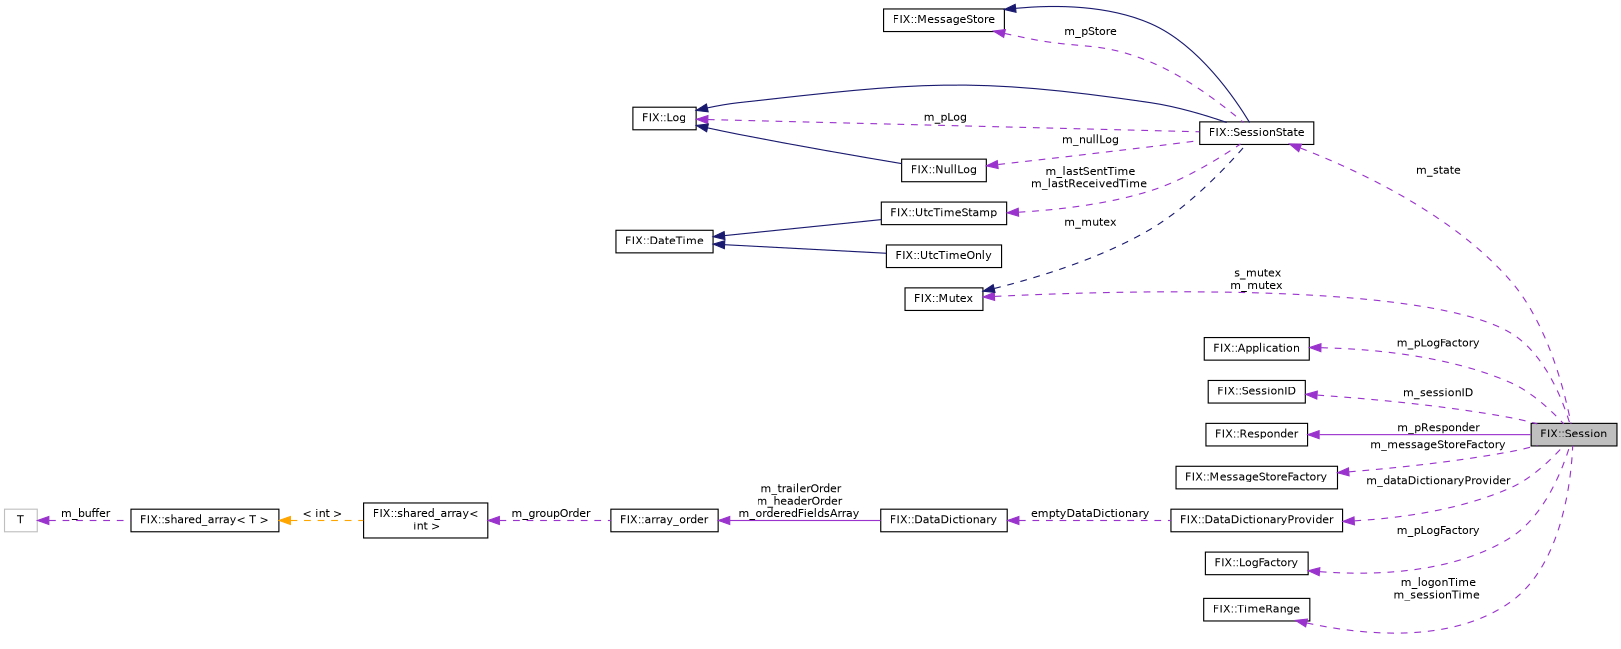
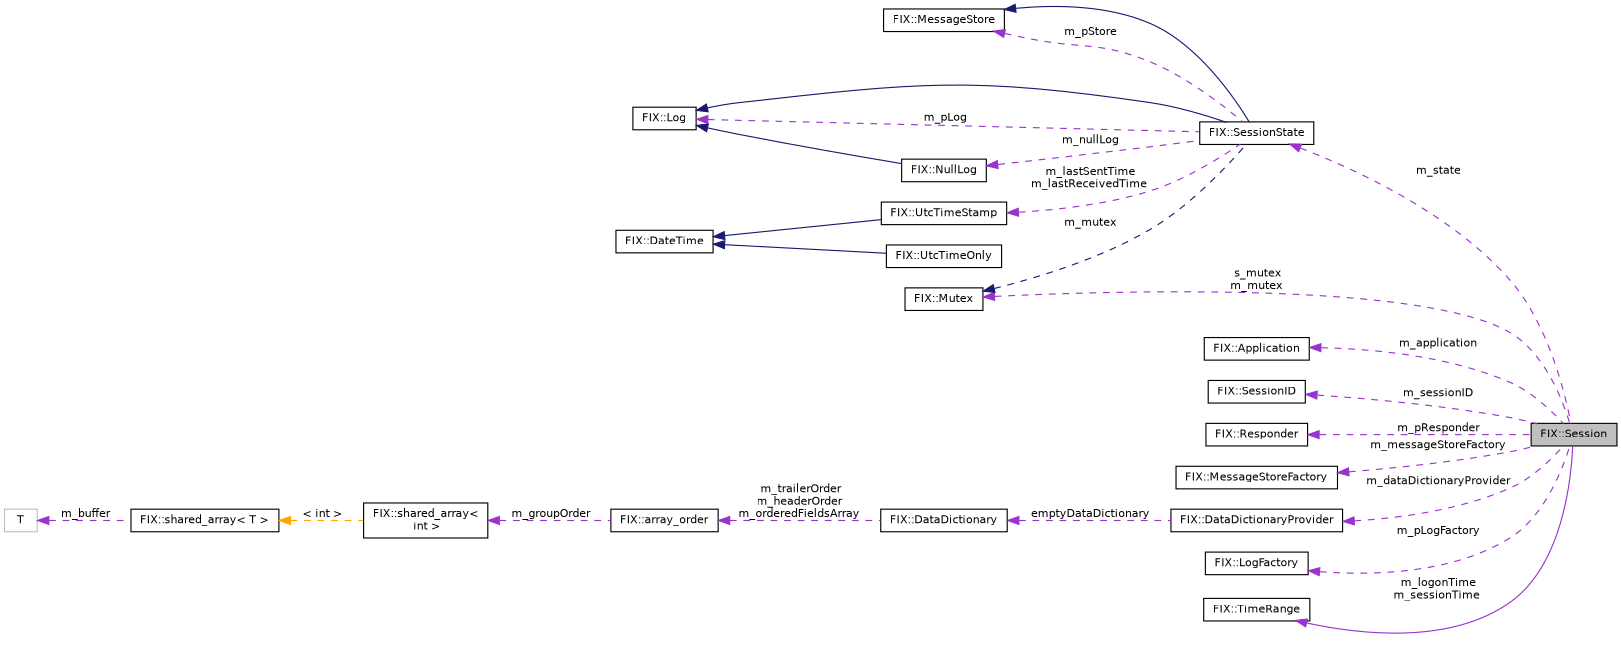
(1437, 344) -> (1437, 344)
(1425, 435) -> (1425, 435)
(805, 520) -> (805, 520)
(1494, 611) -> (1494, 611)
